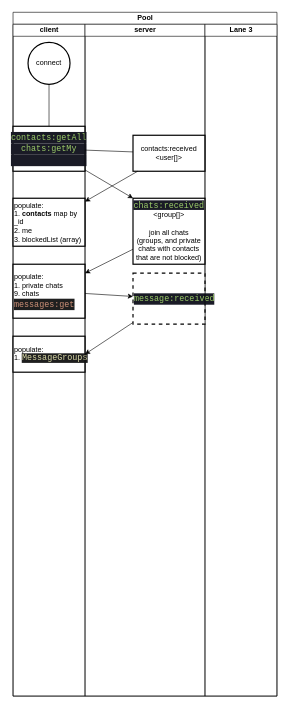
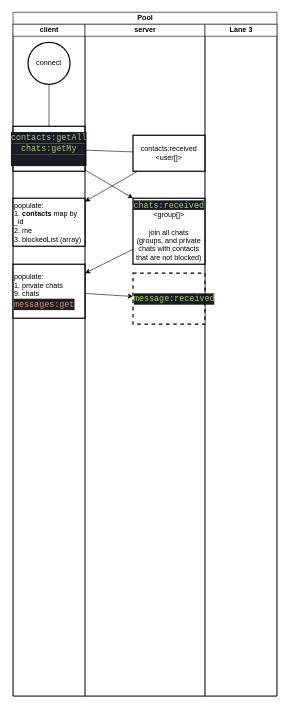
(111, 337) -> none
(49, 354) -> none
